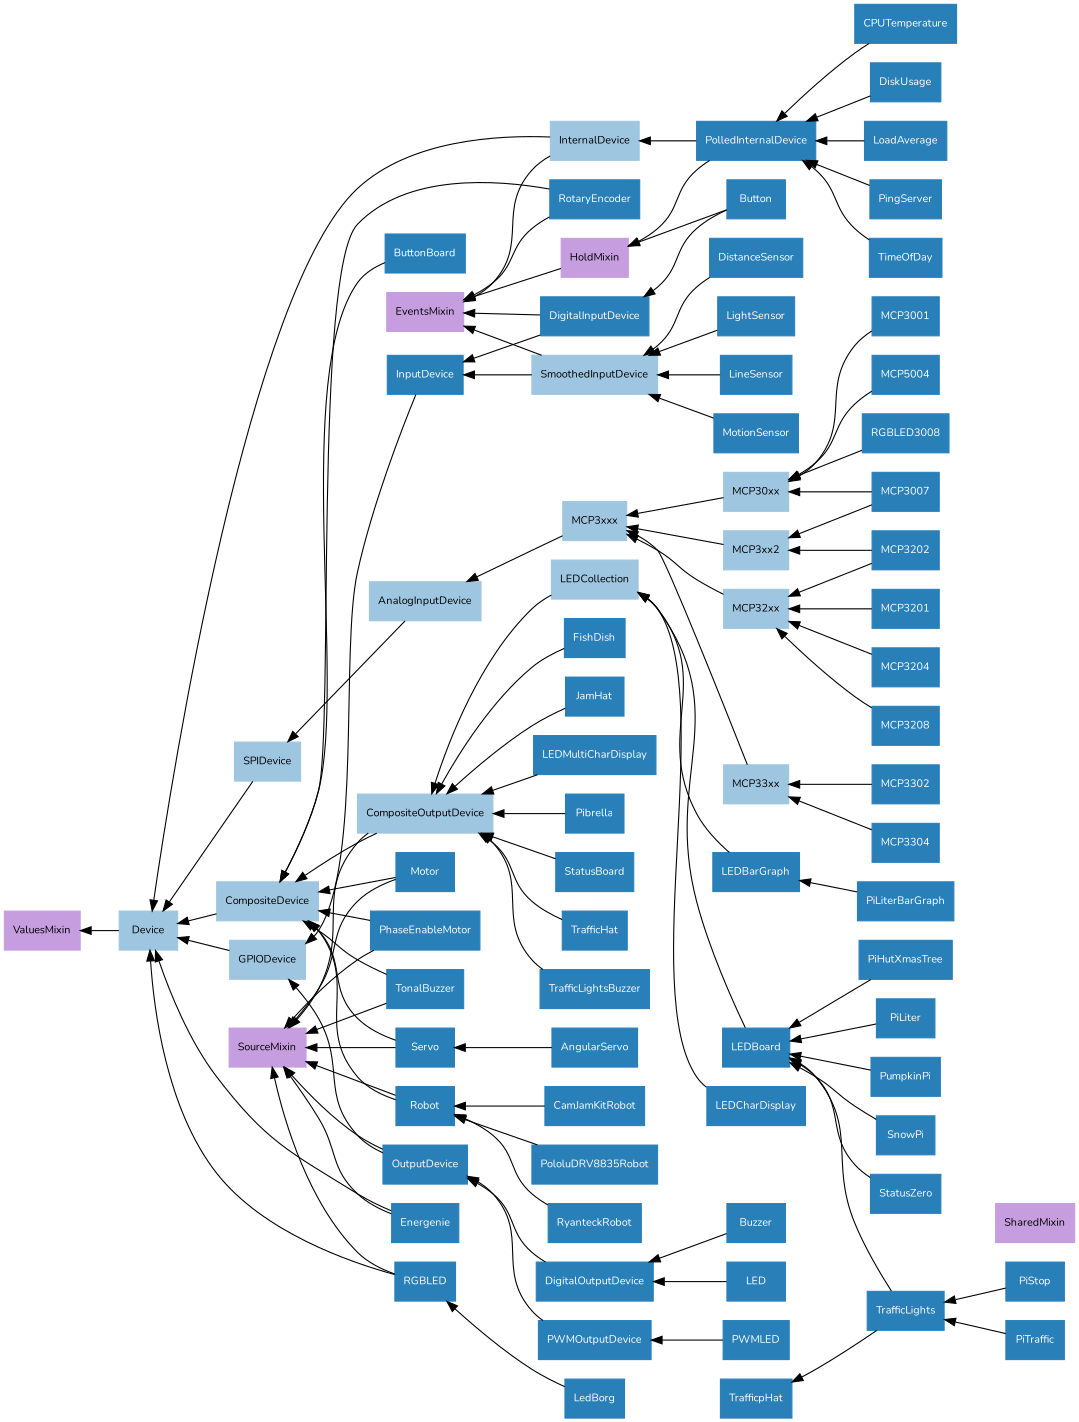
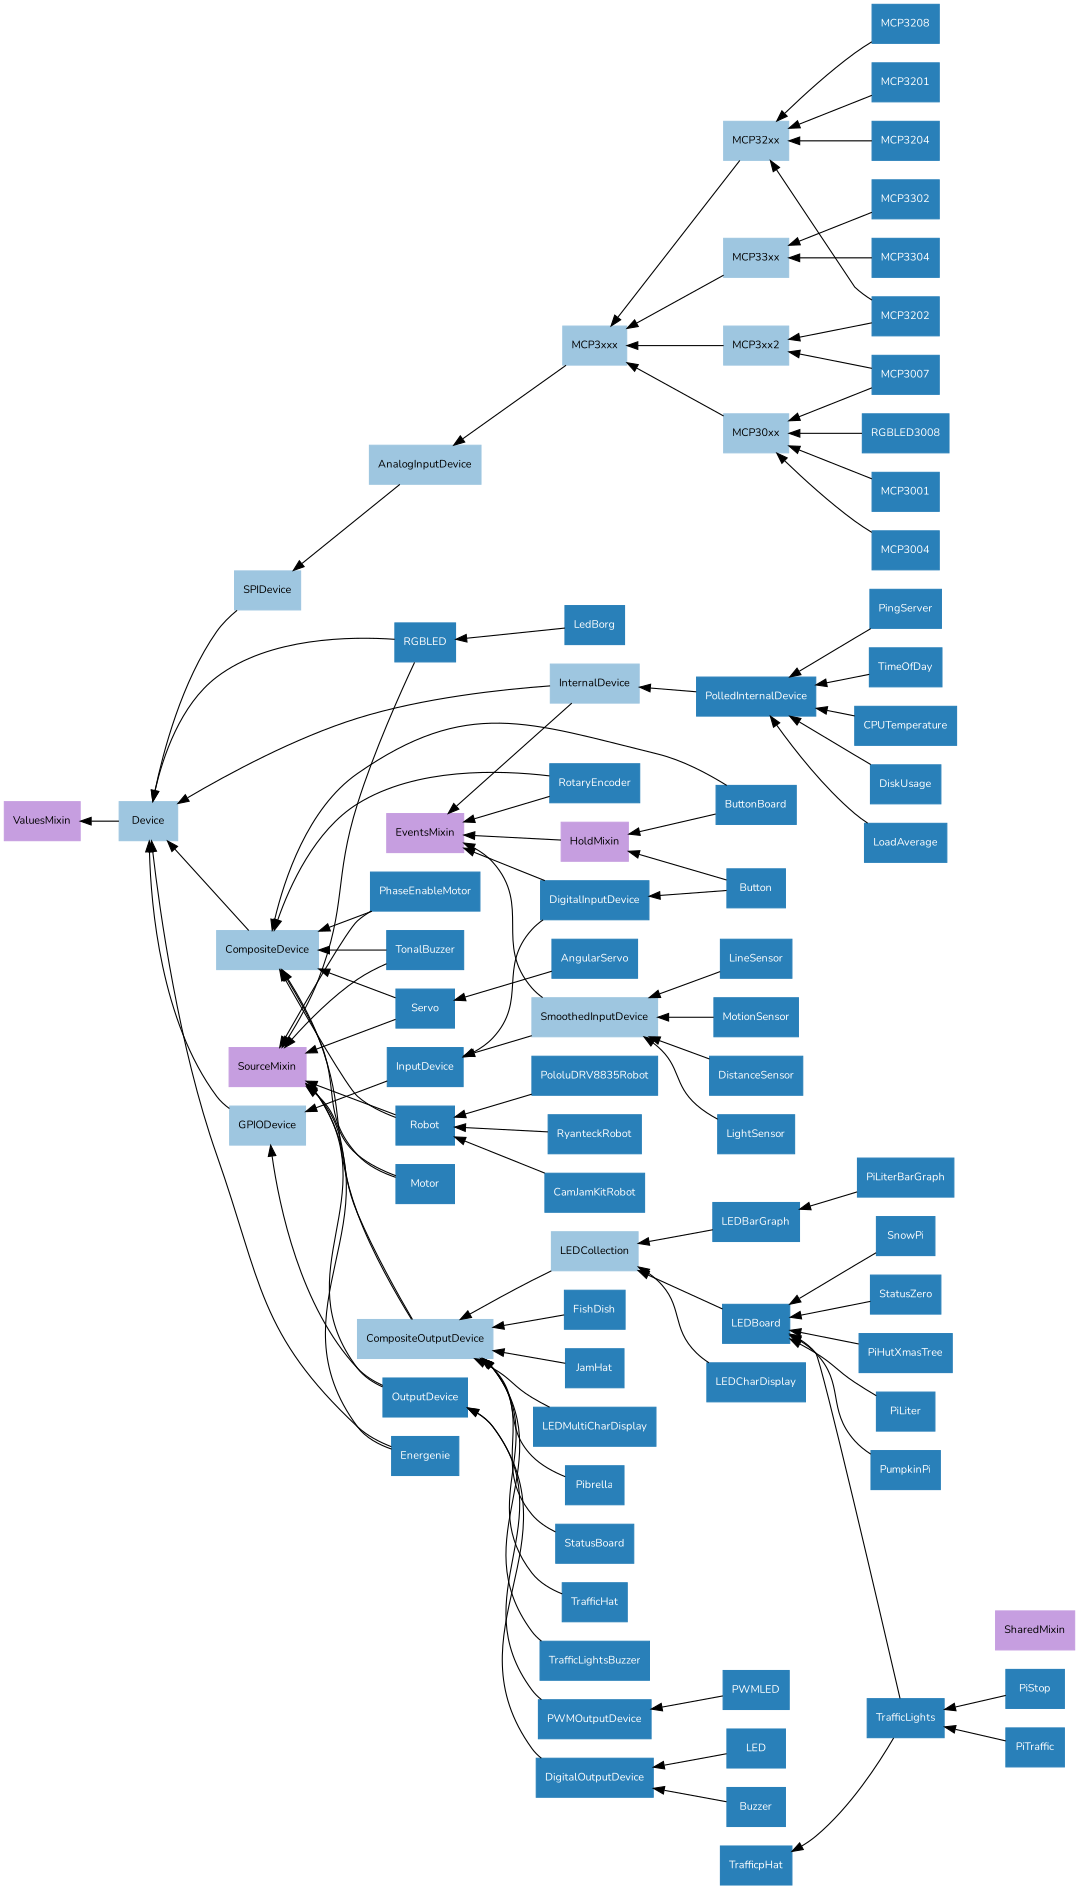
(676, 202) -> (678, 823)
(906, 375) -> (906, 550)
